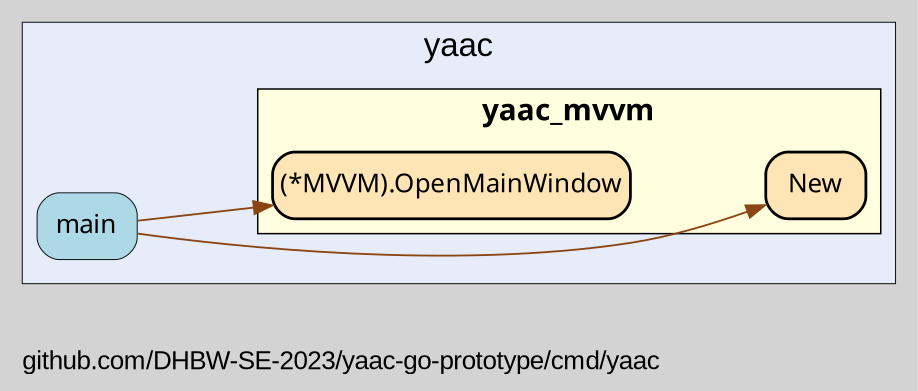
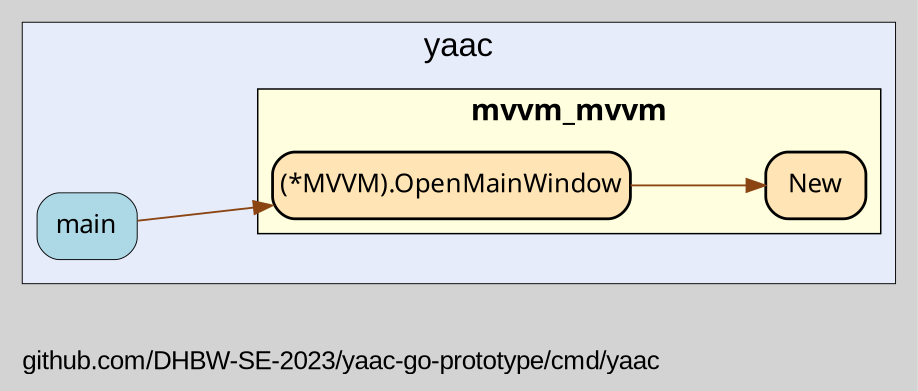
(569, 113) -> (569, 113)
(445, 255) -> (688, 185)
